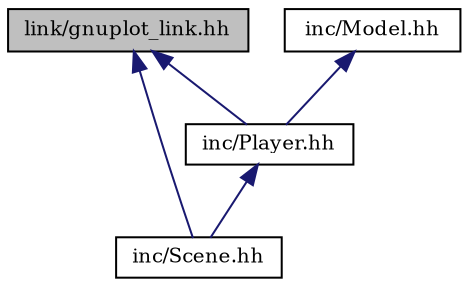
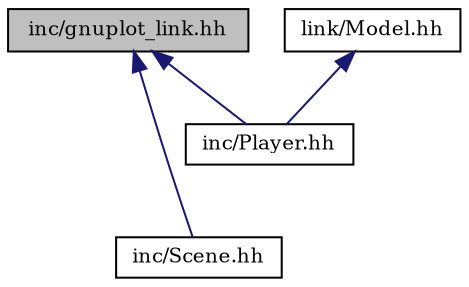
(128, 30) -> (128, 30)
(373, 30) -> (373, 30)
(229, 210) -> none
